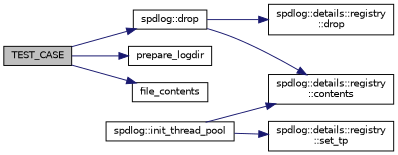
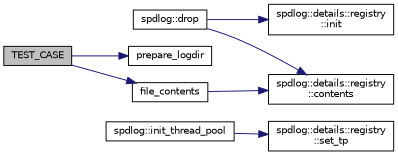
(331, 20) -> (331, 20)
(99, 39) -> none
(236, 114) -> (233, 91)
